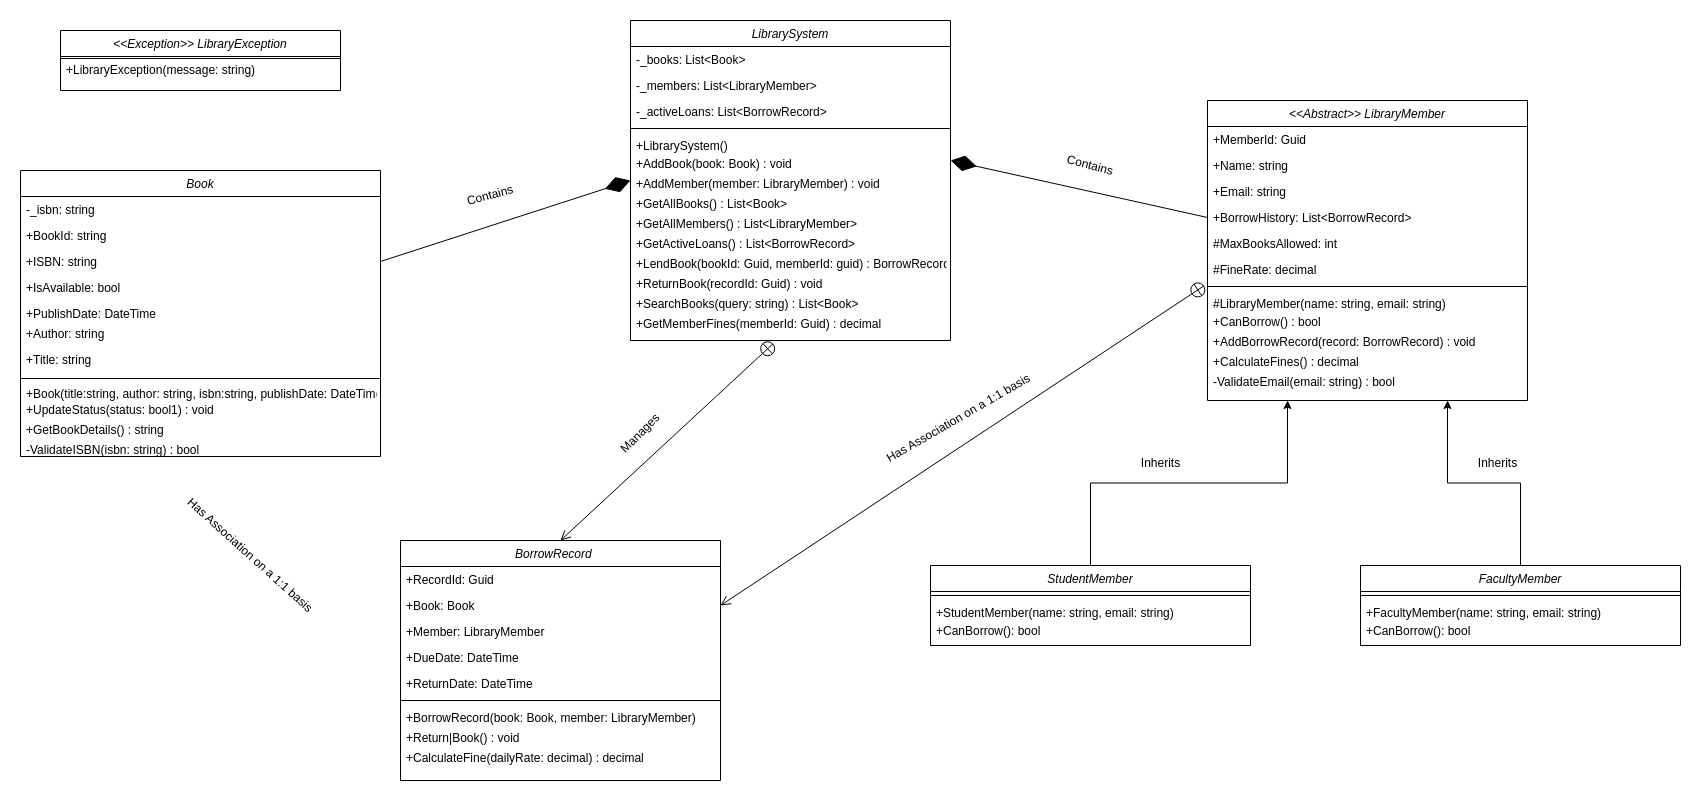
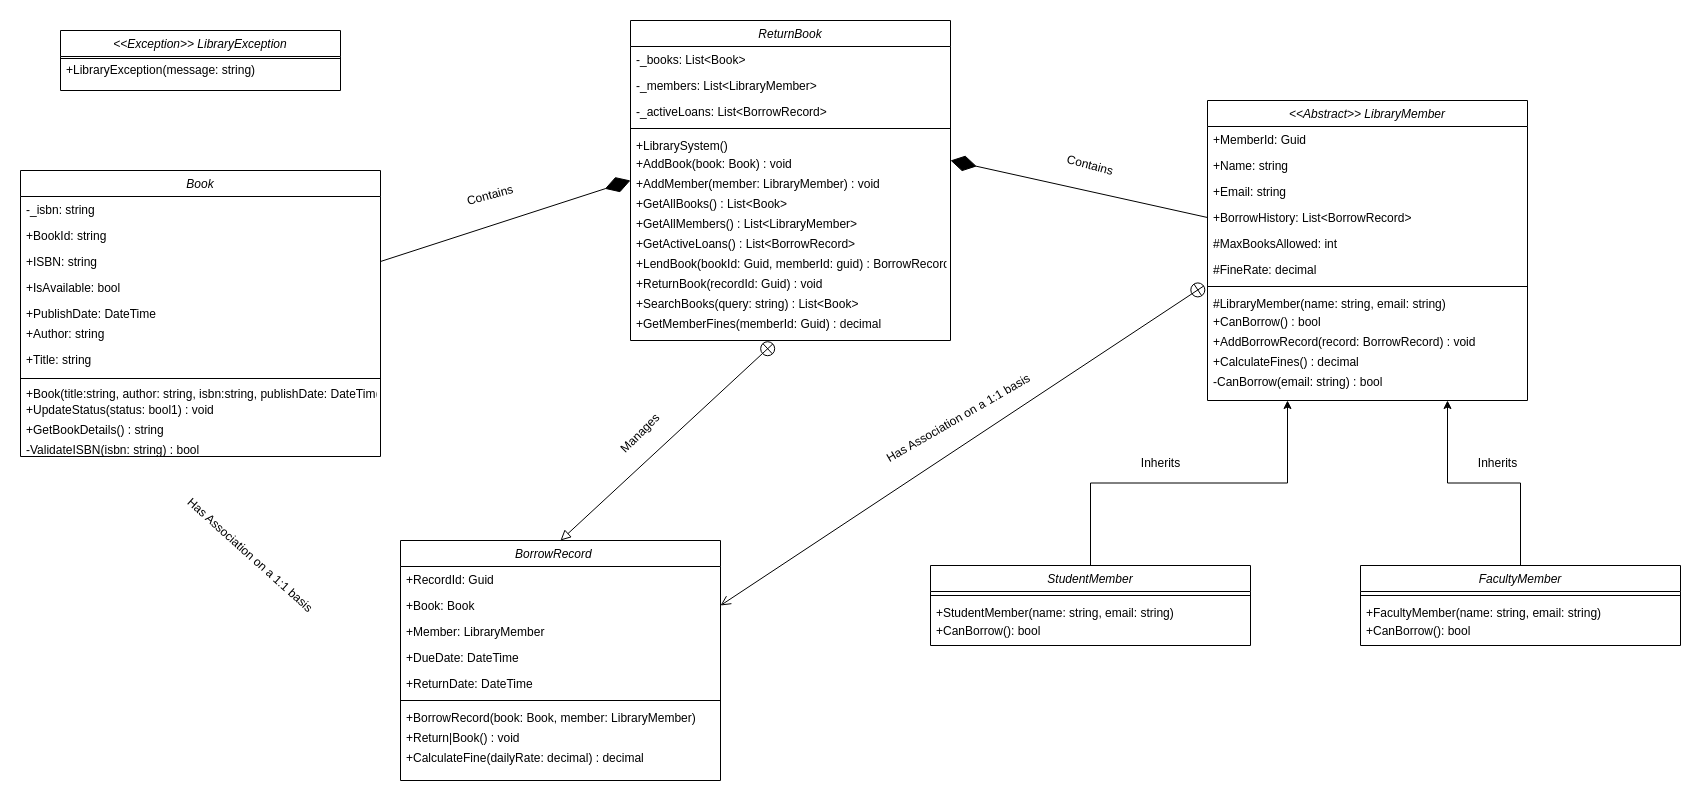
(790, 34) -> (790, 34)
(1314, 382) -> (1306, 382)
(567, 535) -> (569, 532)
